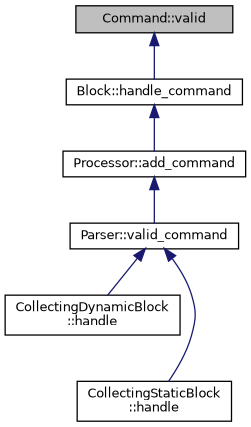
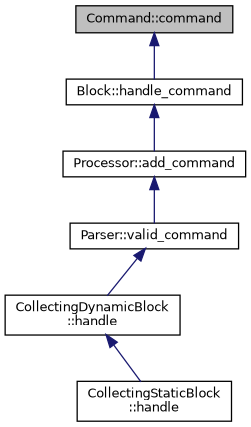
(154, 19) -> (154, 19)
(195, 321) -> (127, 363)
